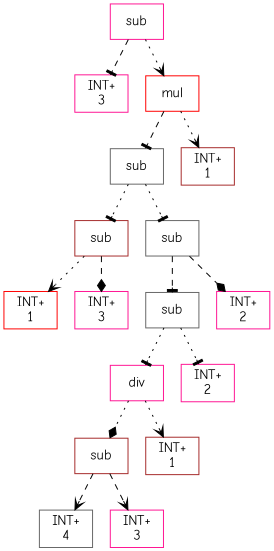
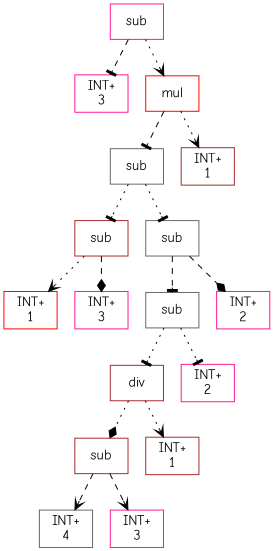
(137, 383) -> (137, 383)
